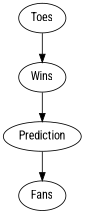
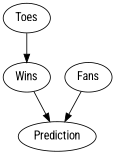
(42, 162) -> (75, 103)
